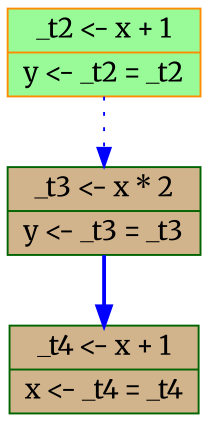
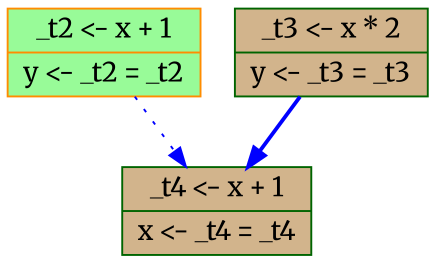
(104, 122) -> (155, 124)
